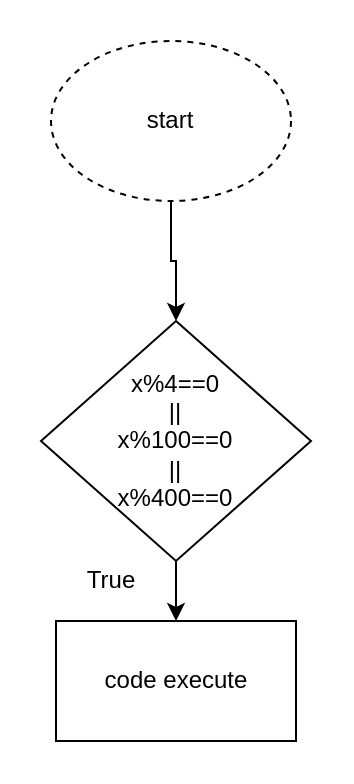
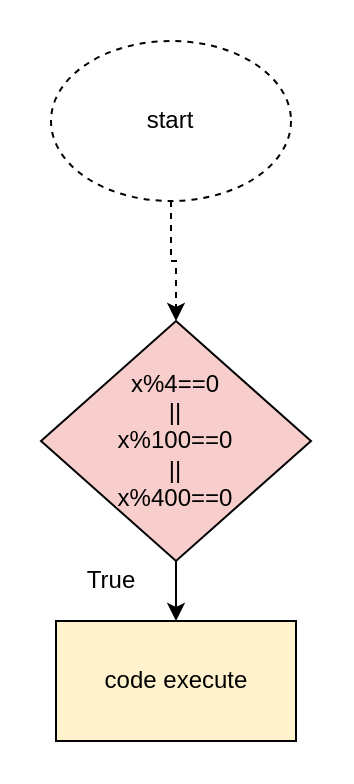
(171, 257) -> (171, 257)
(176, 441) -> (176, 441)
(176, 681) -> (176, 681)
